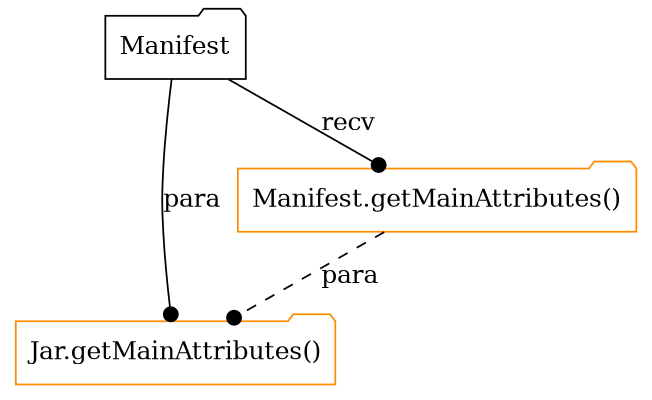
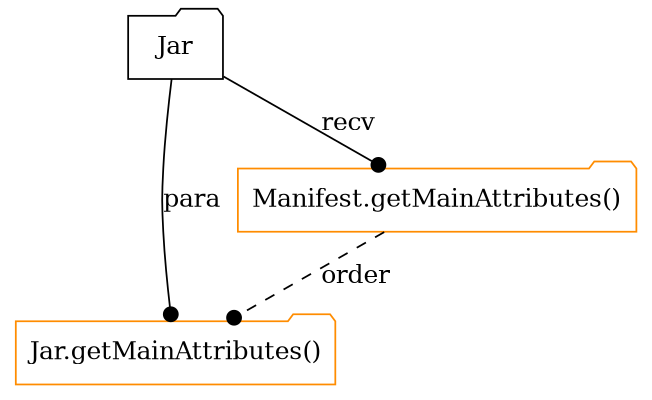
(176, 47) -> (176, 47)
(350, 276) -> (356, 276)
